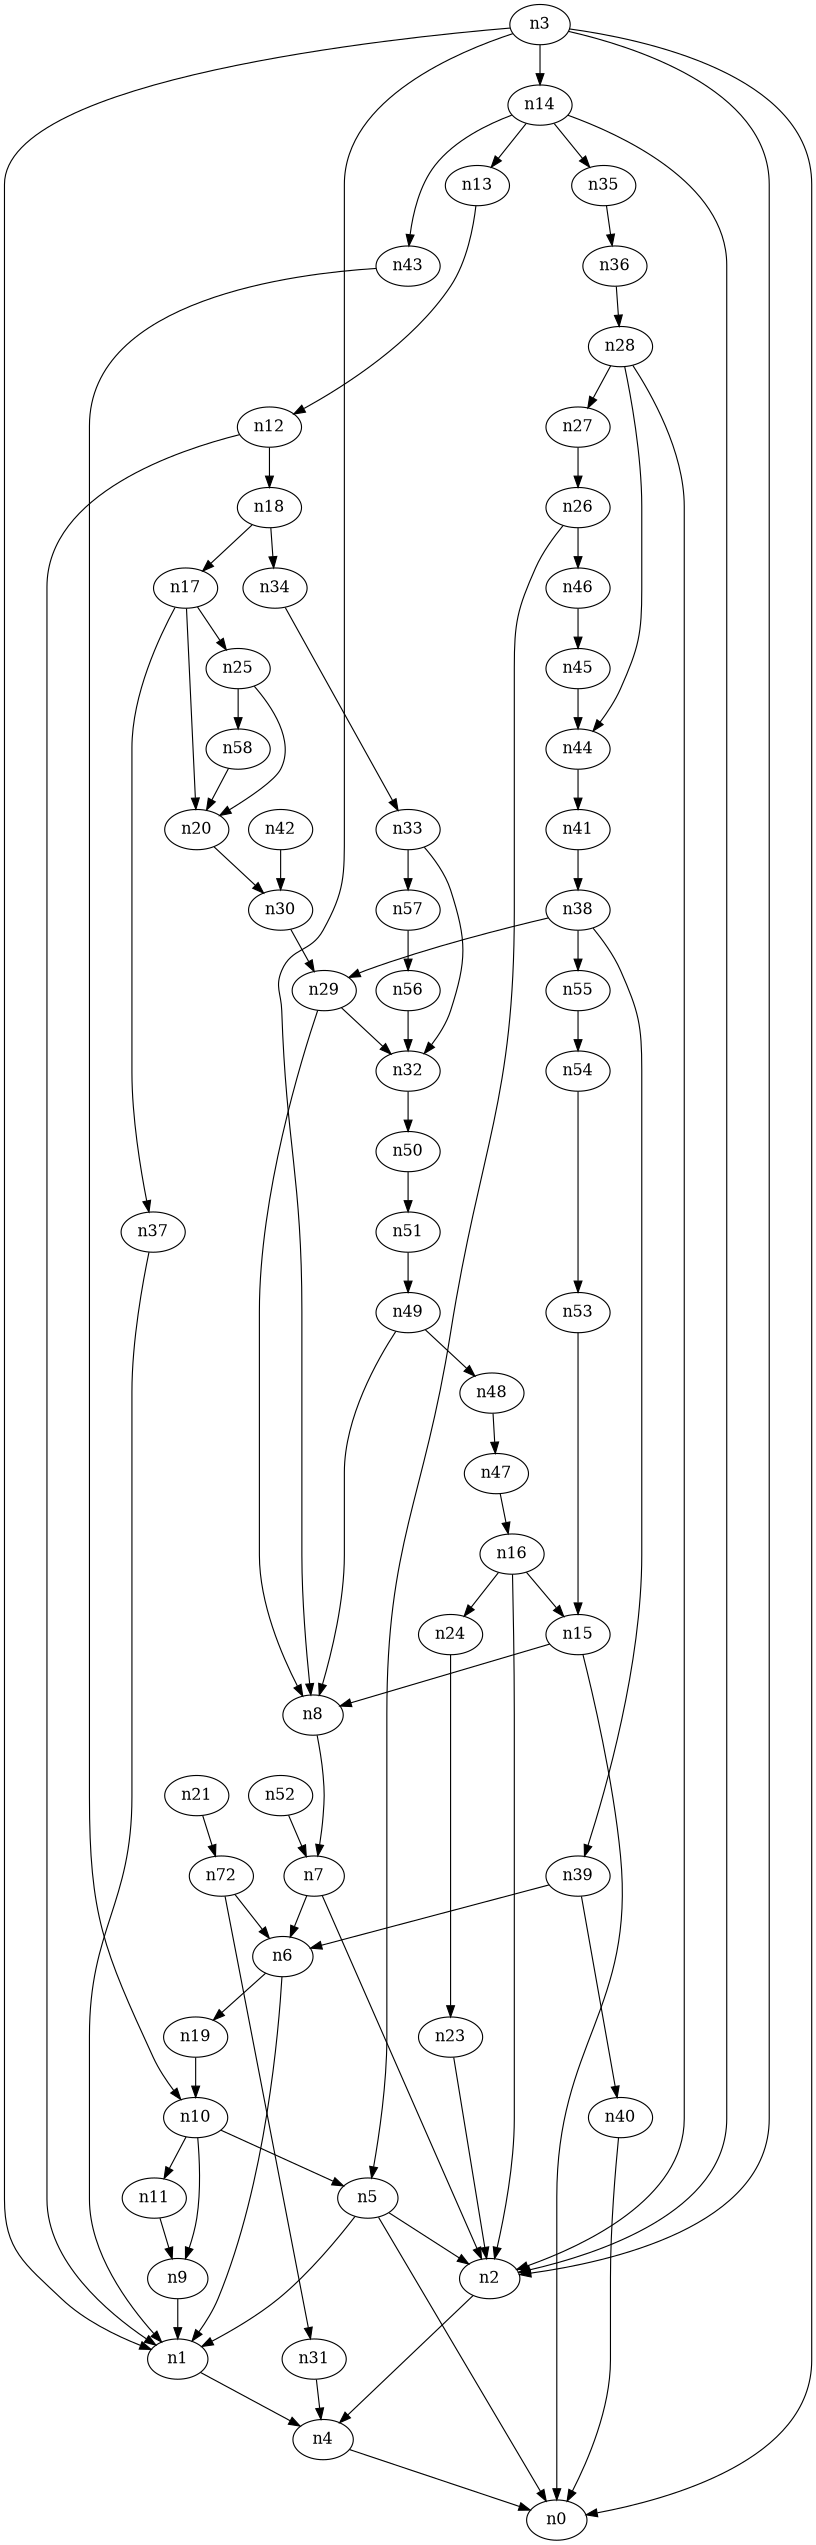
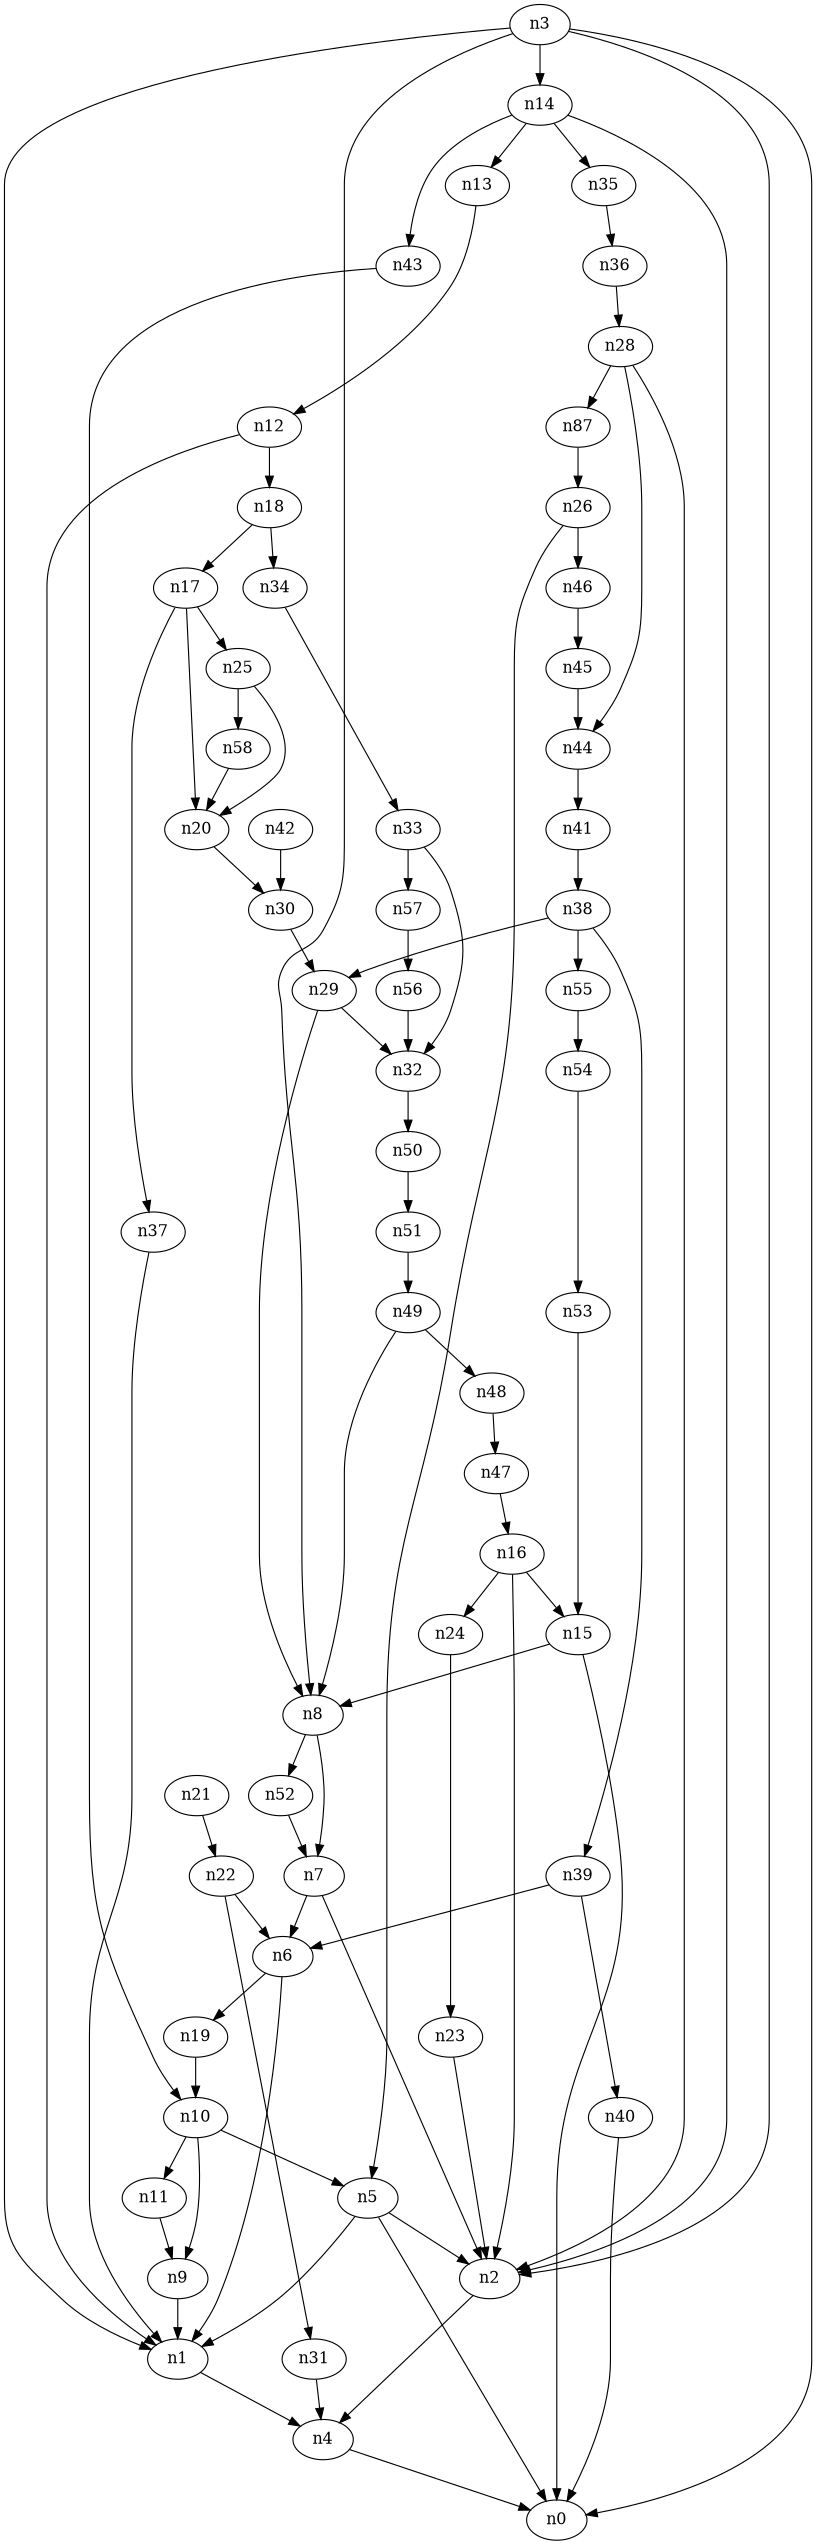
(578, 427) -> (578, 427)
none -> (299, 1750)
(221, 1876) -> (221, 1876)
